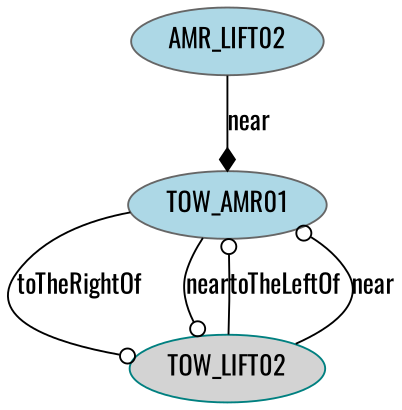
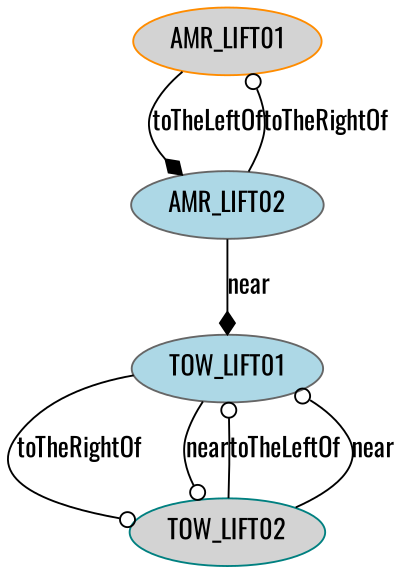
none -> (227, 41)
(227, 205) -> (227, 369)
